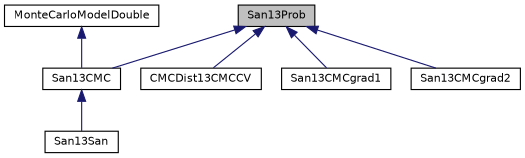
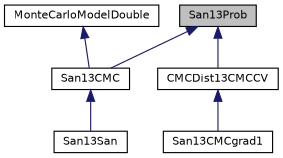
(311, 52) -> (218, 116)
(466, 79) -> none
